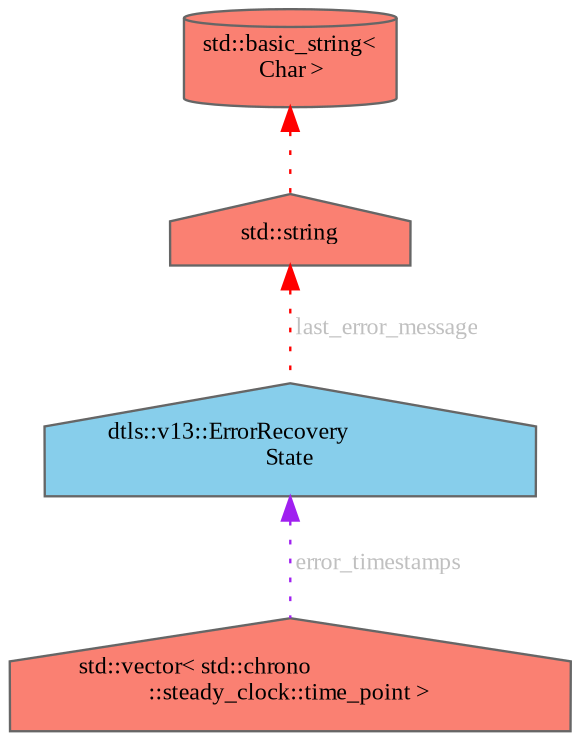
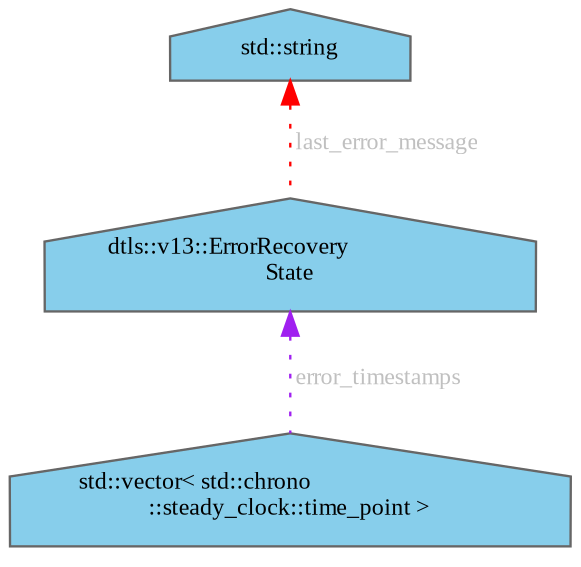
(290, 58) -> none
(290, 234) -> (290, 49)
(290, 681) -> (290, 496)
